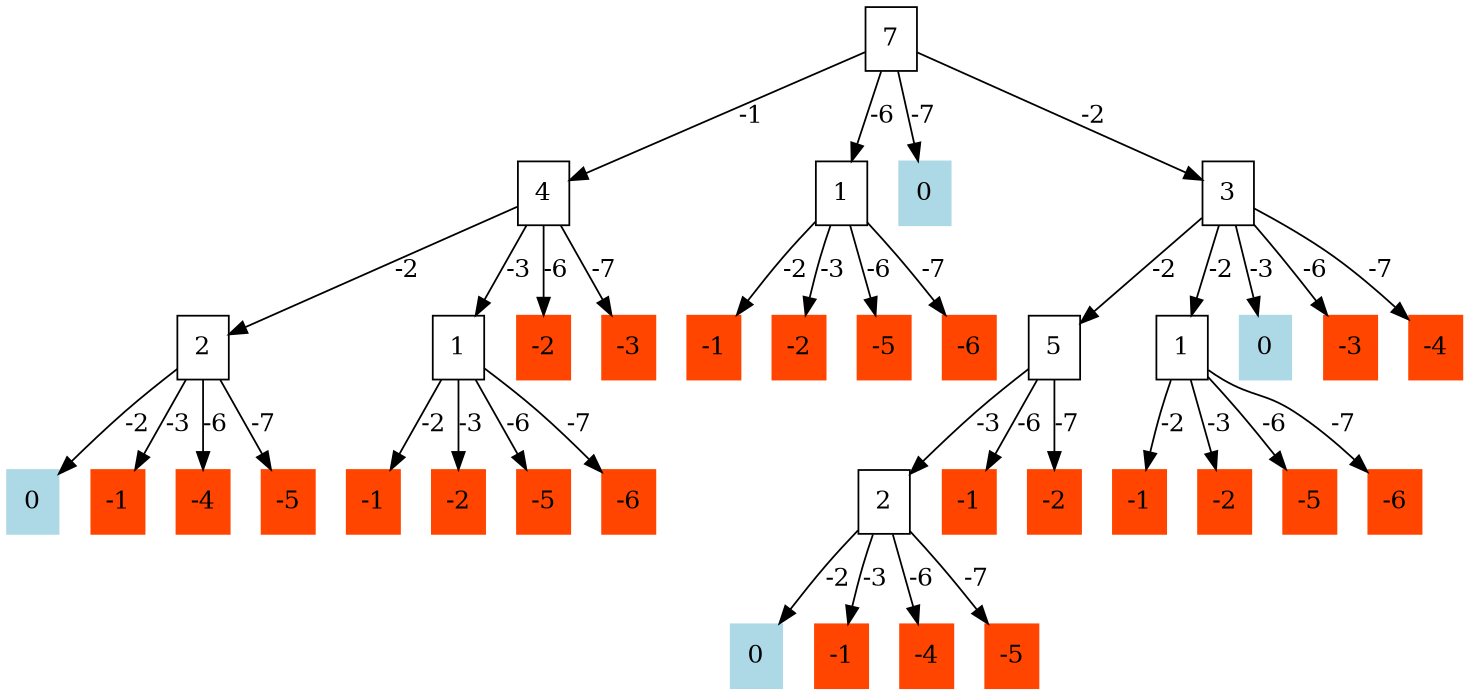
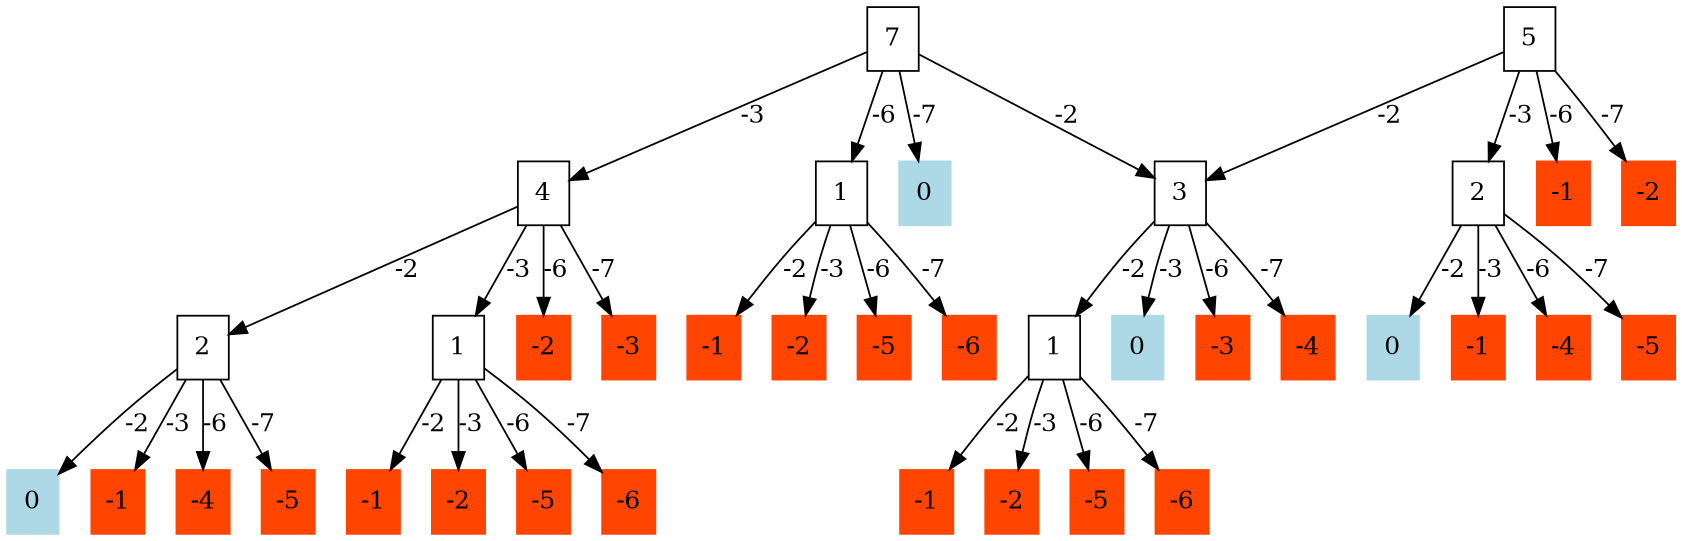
(751, 116) -> (753, 116)
(1148, 265) -> (1363, 113)
